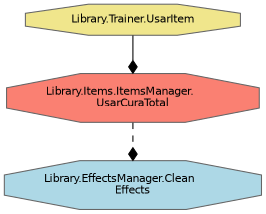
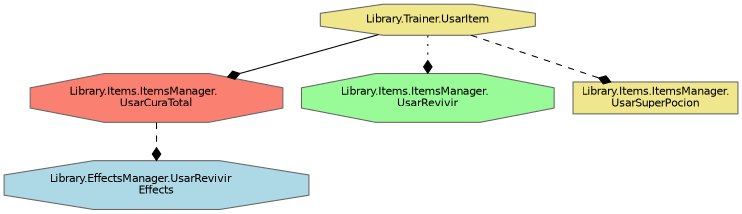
none -> (428, 98)
none -> (655, 98)
(133, 185) -> (157, 185)
